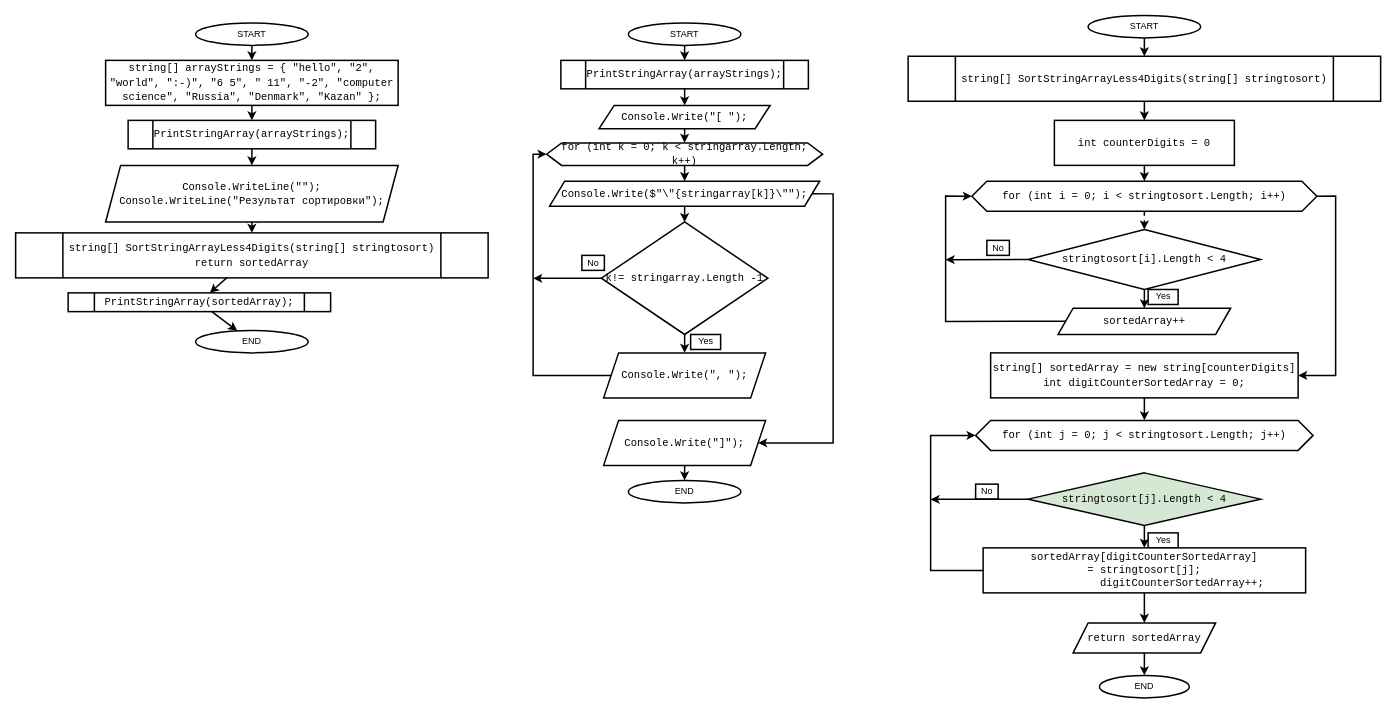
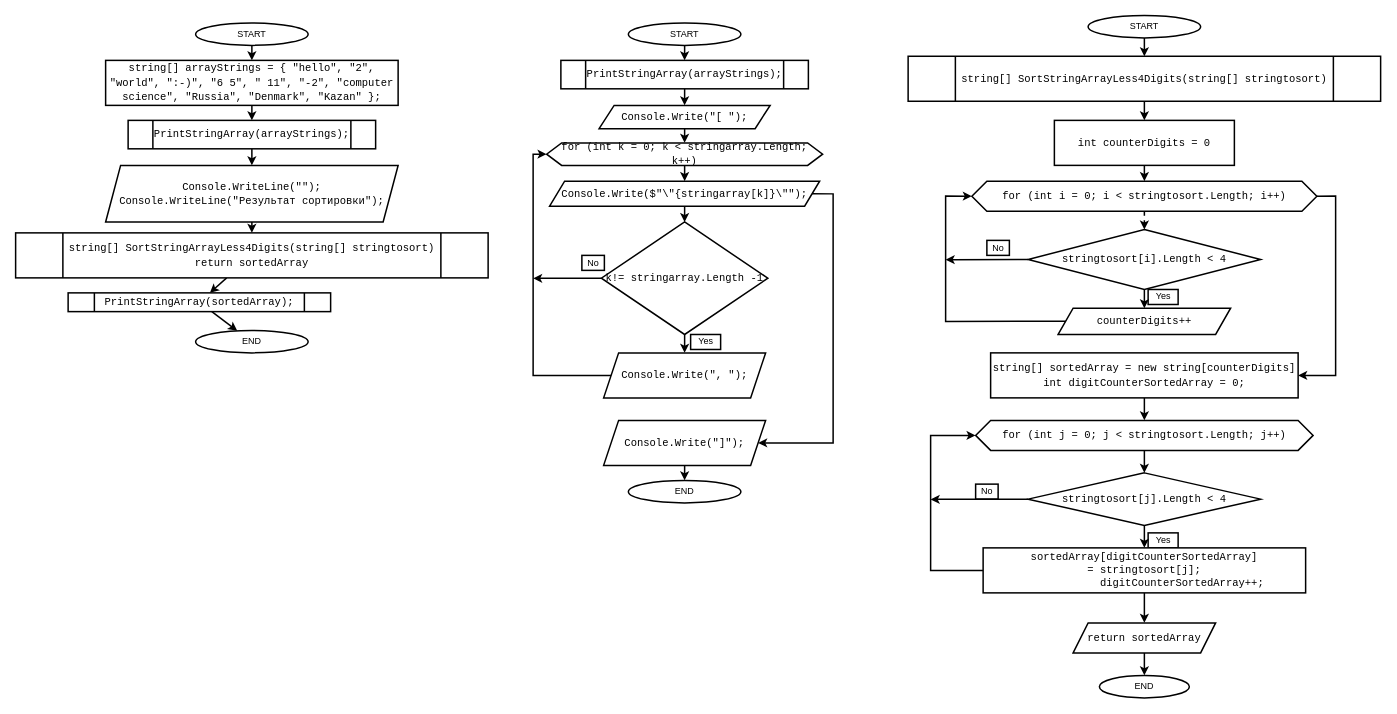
(1144, 321) -> (1144, 321)
none -> (1144, 459)
(1144, 499) -> (1144, 499)
